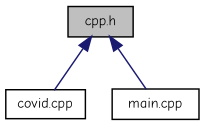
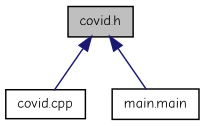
(101, 22) -> (101, 22)
(156, 104) -> (156, 104)
